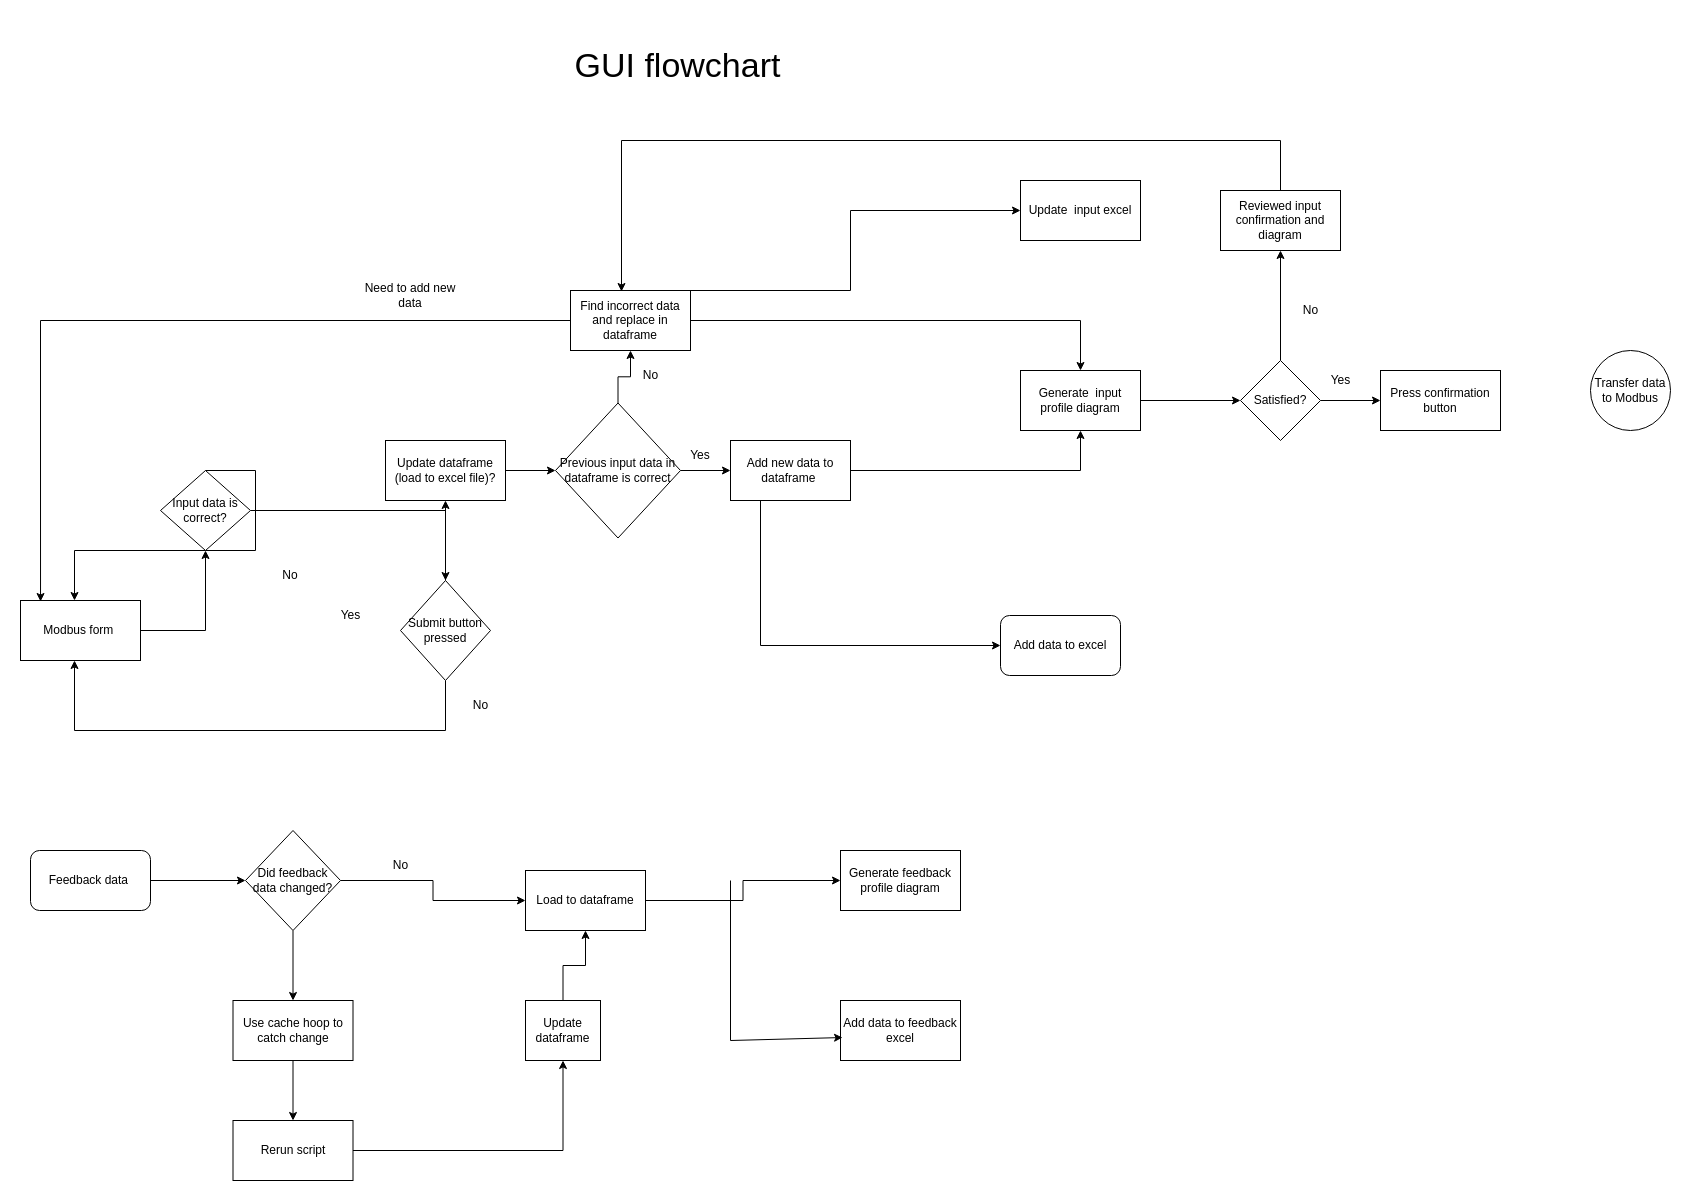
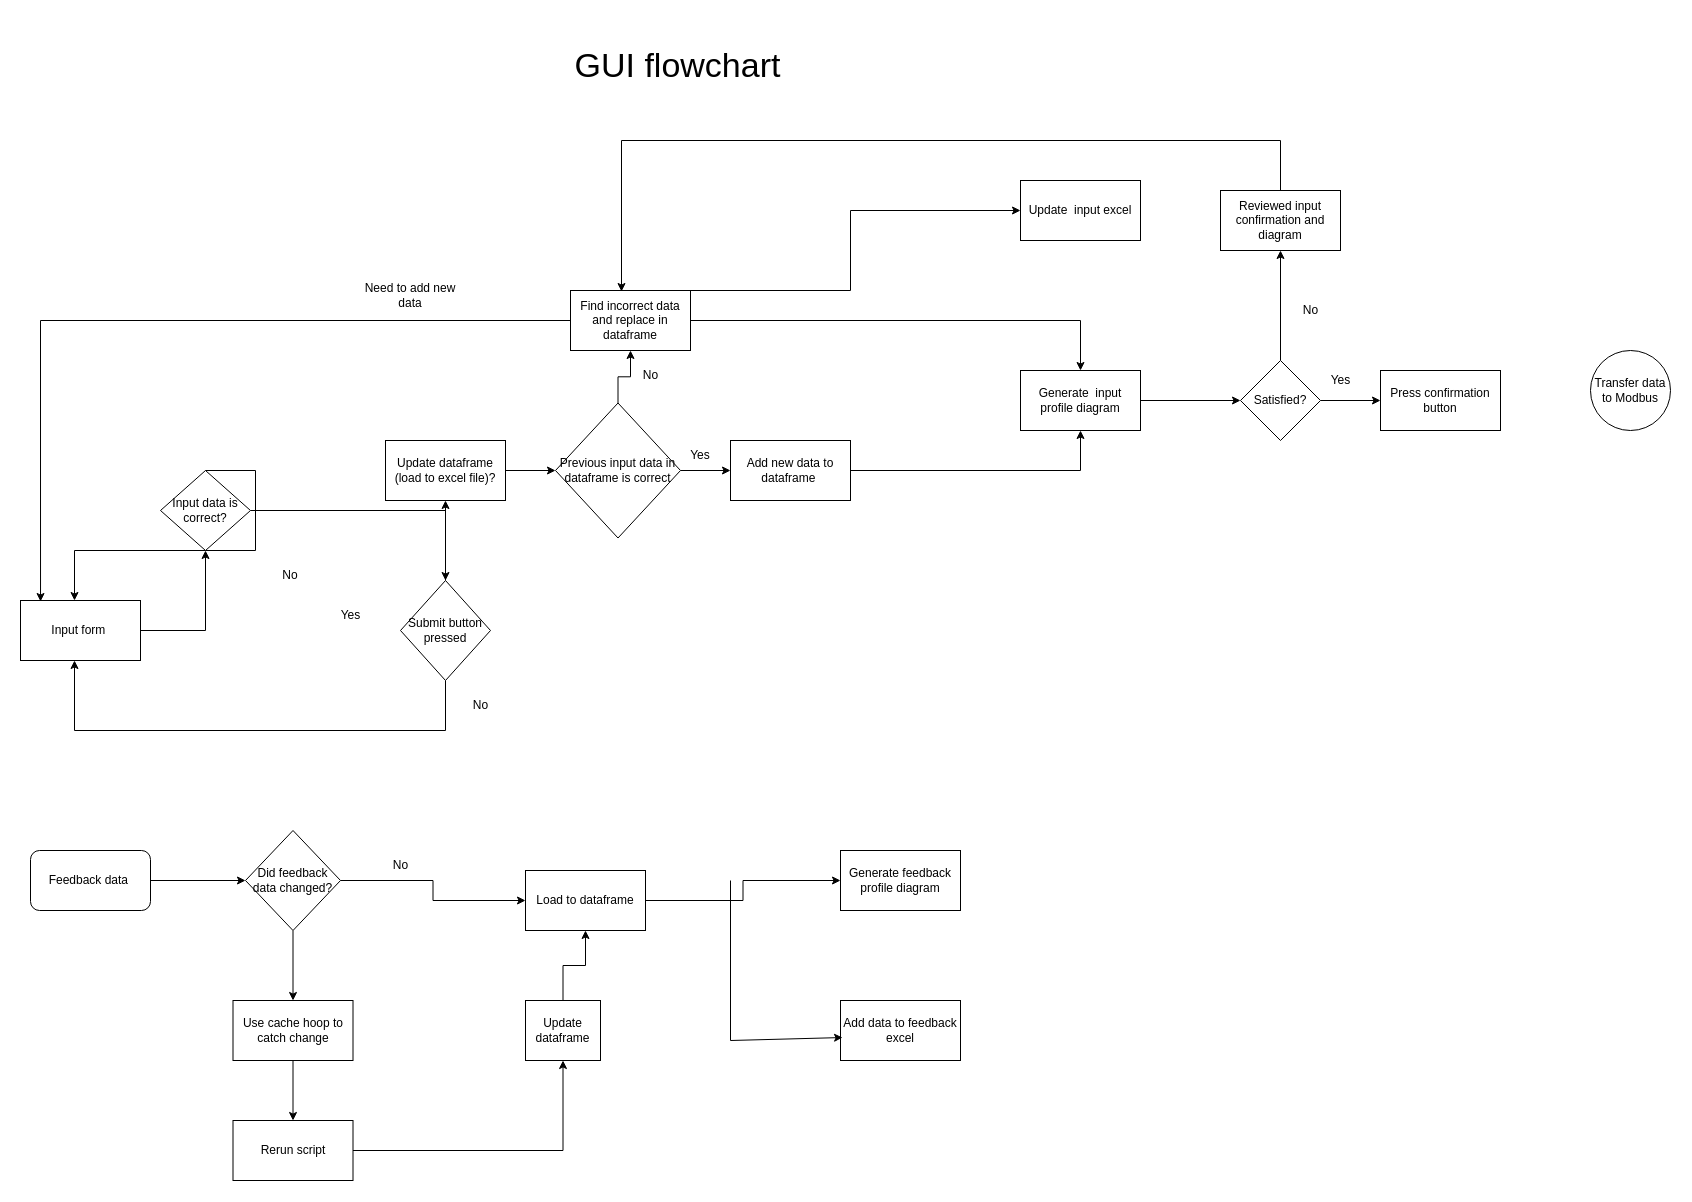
(81, 631) -> (81, 631)
(804, 646) -> none
(1061, 646) -> none
